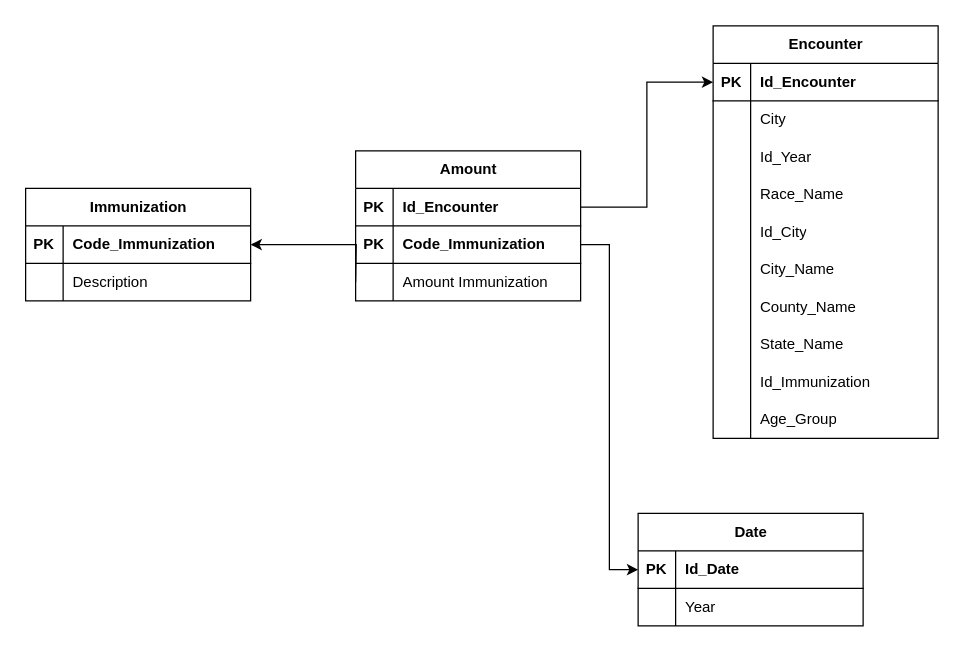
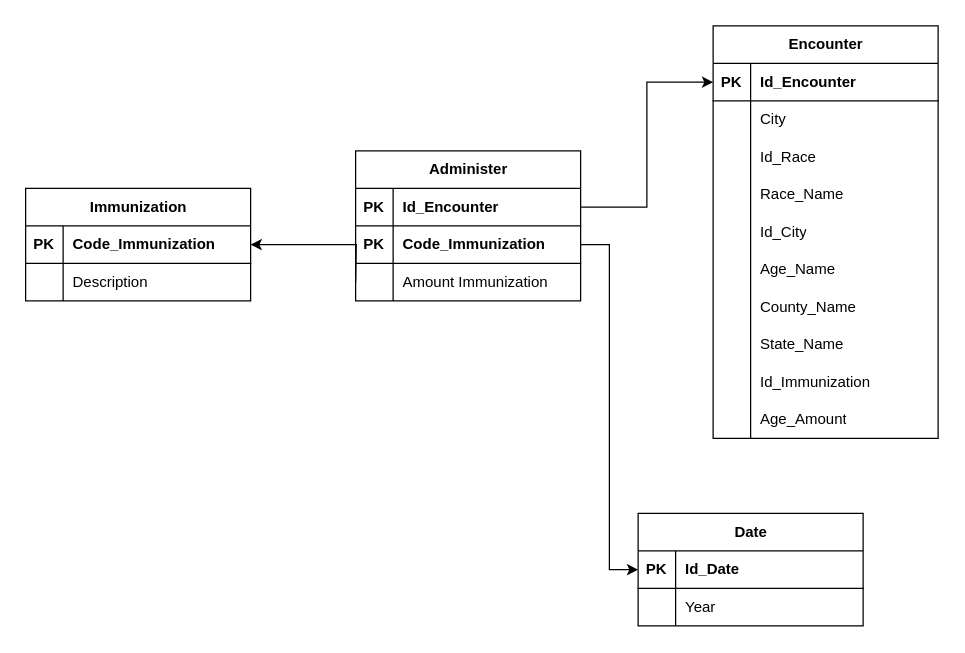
(790, 157) -> (790, 157)
(469, 169) -> (469, 169)
(796, 269) -> (794, 269)
(798, 419) -> (803, 419)
